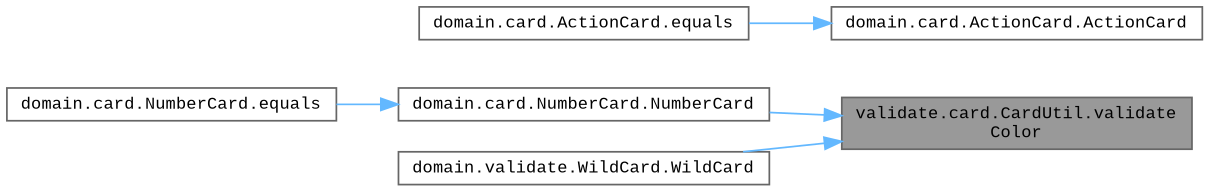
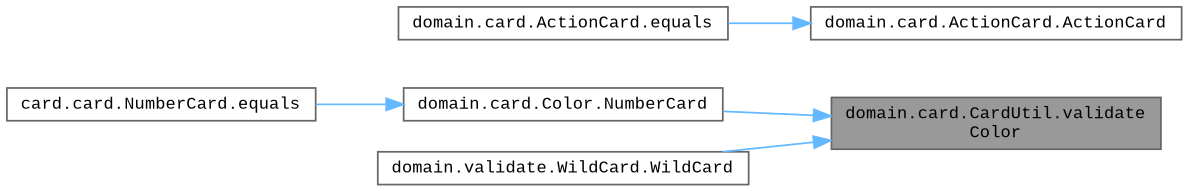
(172, 104) -> (161, 104)
(584, 104) -> (563, 104)
(1017, 123) -> (996, 123)
